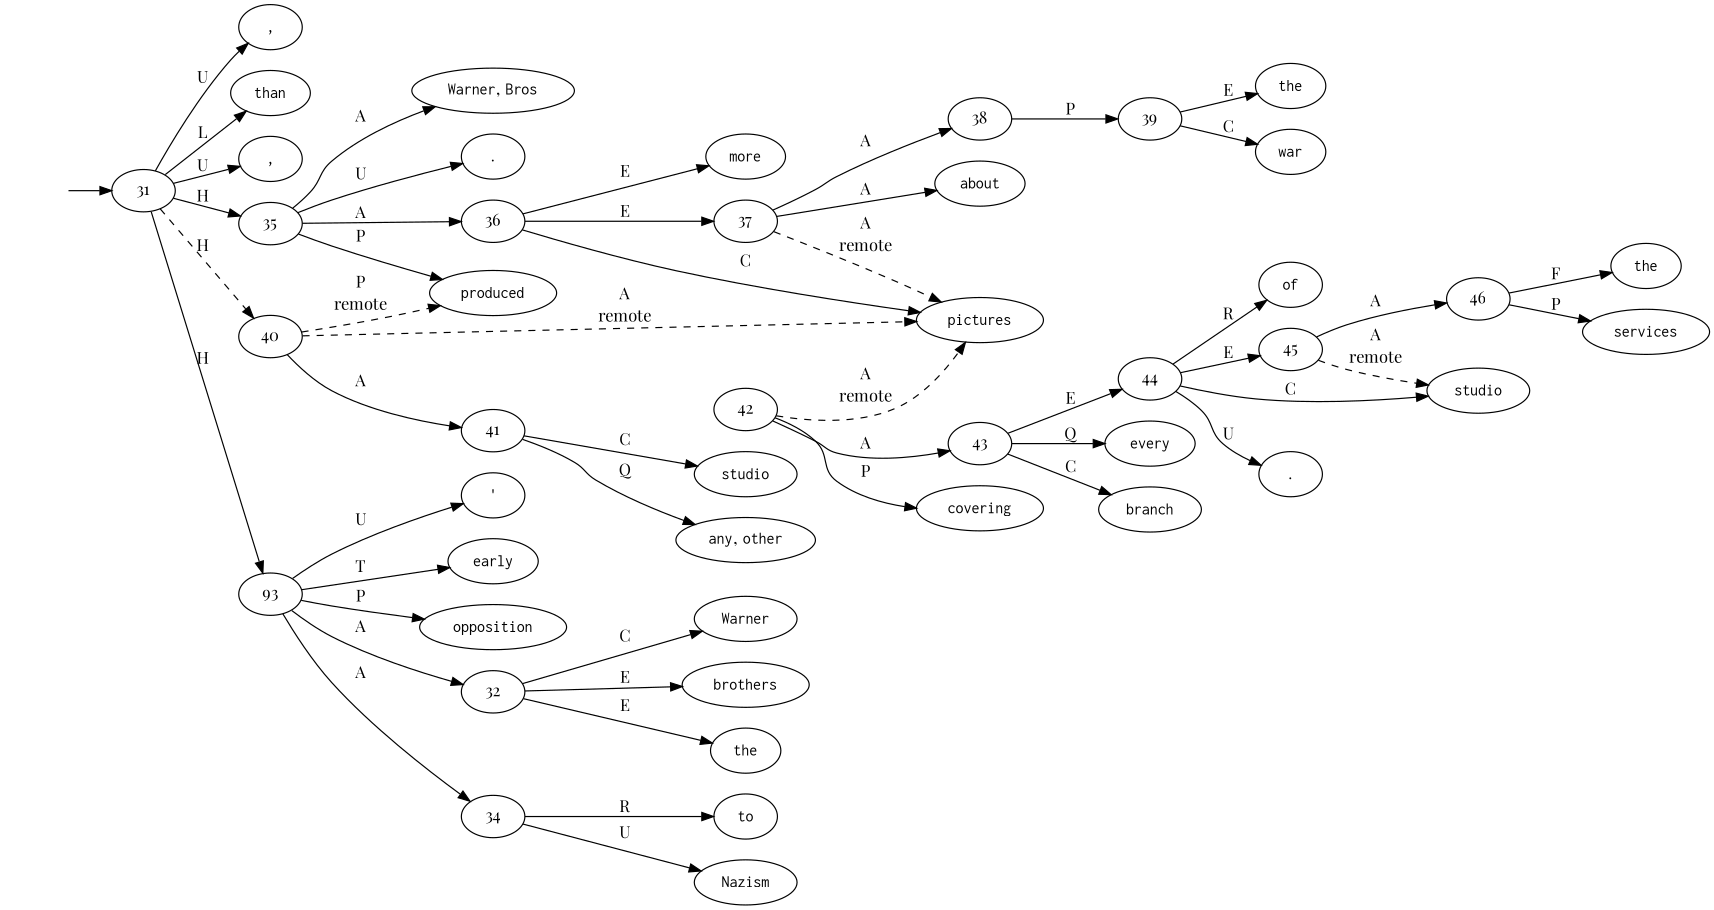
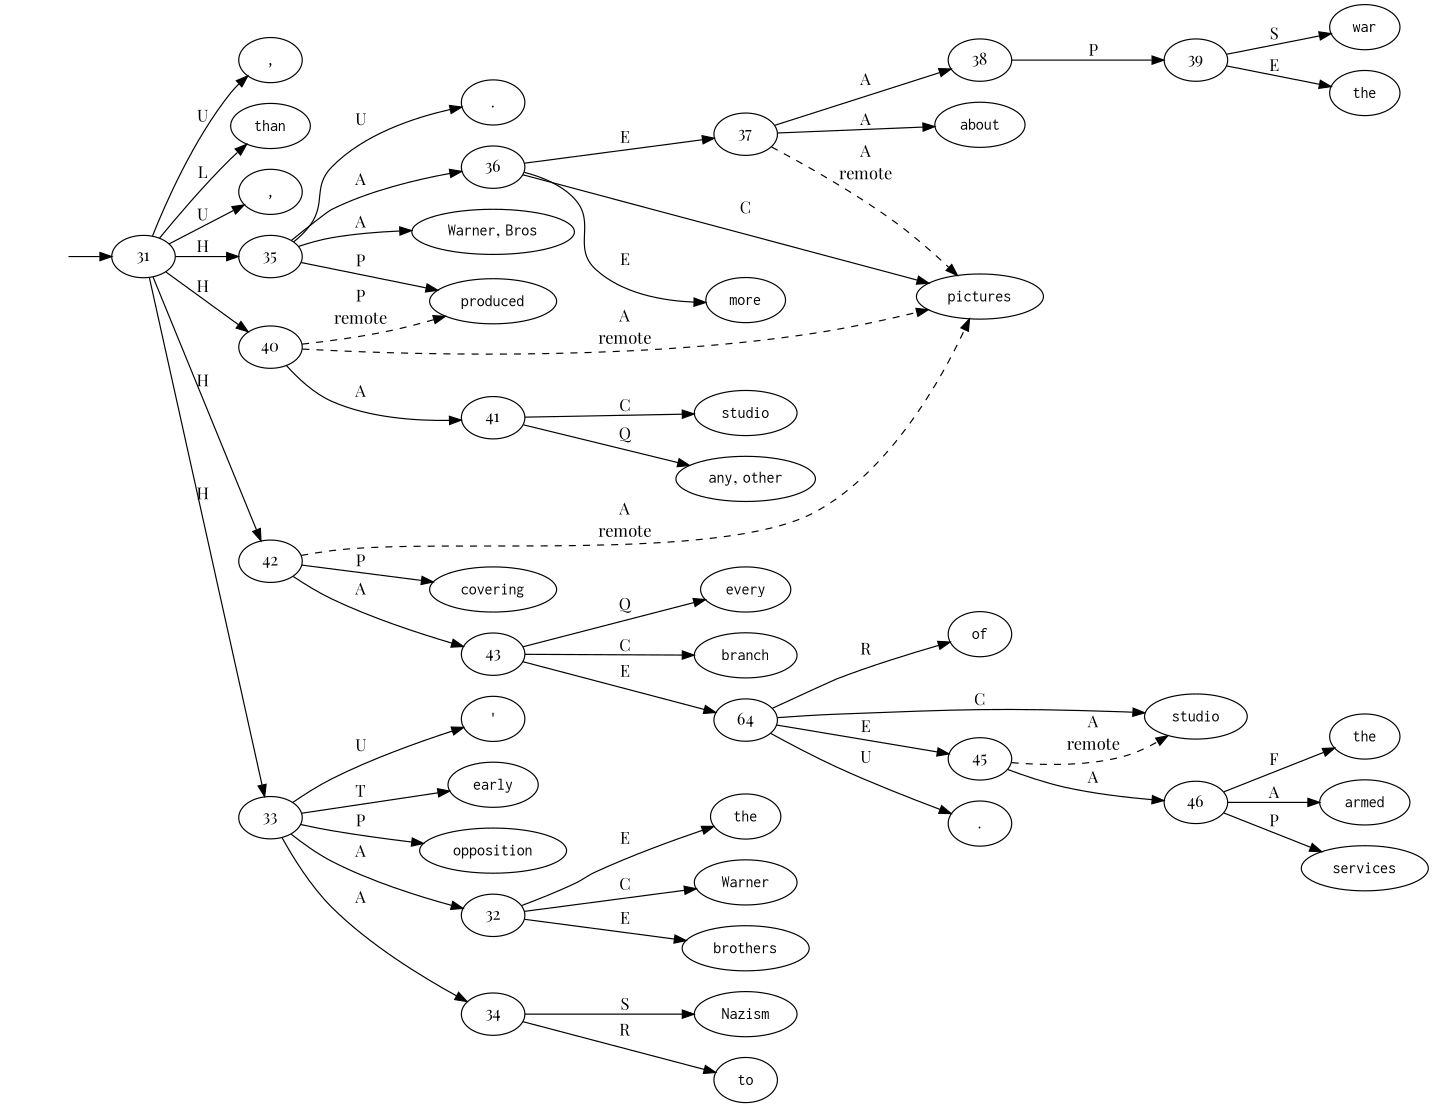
(1229, 128) -> (1274, 35)
(203, 259) -> (202, 298)
(1150, 379) -> (746, 720)
none -> (205, 403)
(270, 594) -> (270, 818)
none -> (1365, 802)
(625, 834) -> (625, 1005)
